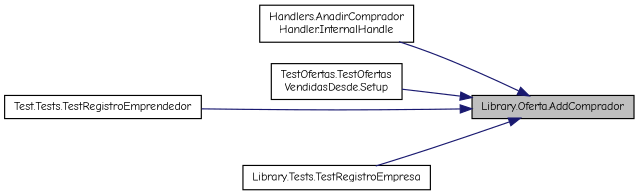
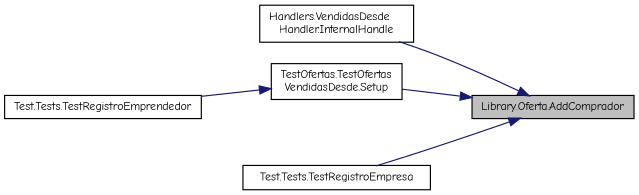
(337, 24) -> (337, 24)
(331, 110) -> (230, 93)
(337, 178) -> (337, 178)
